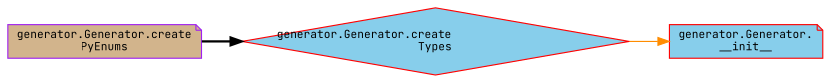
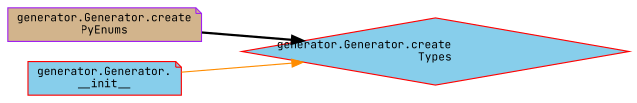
(644, 41) -> (237, 68)
